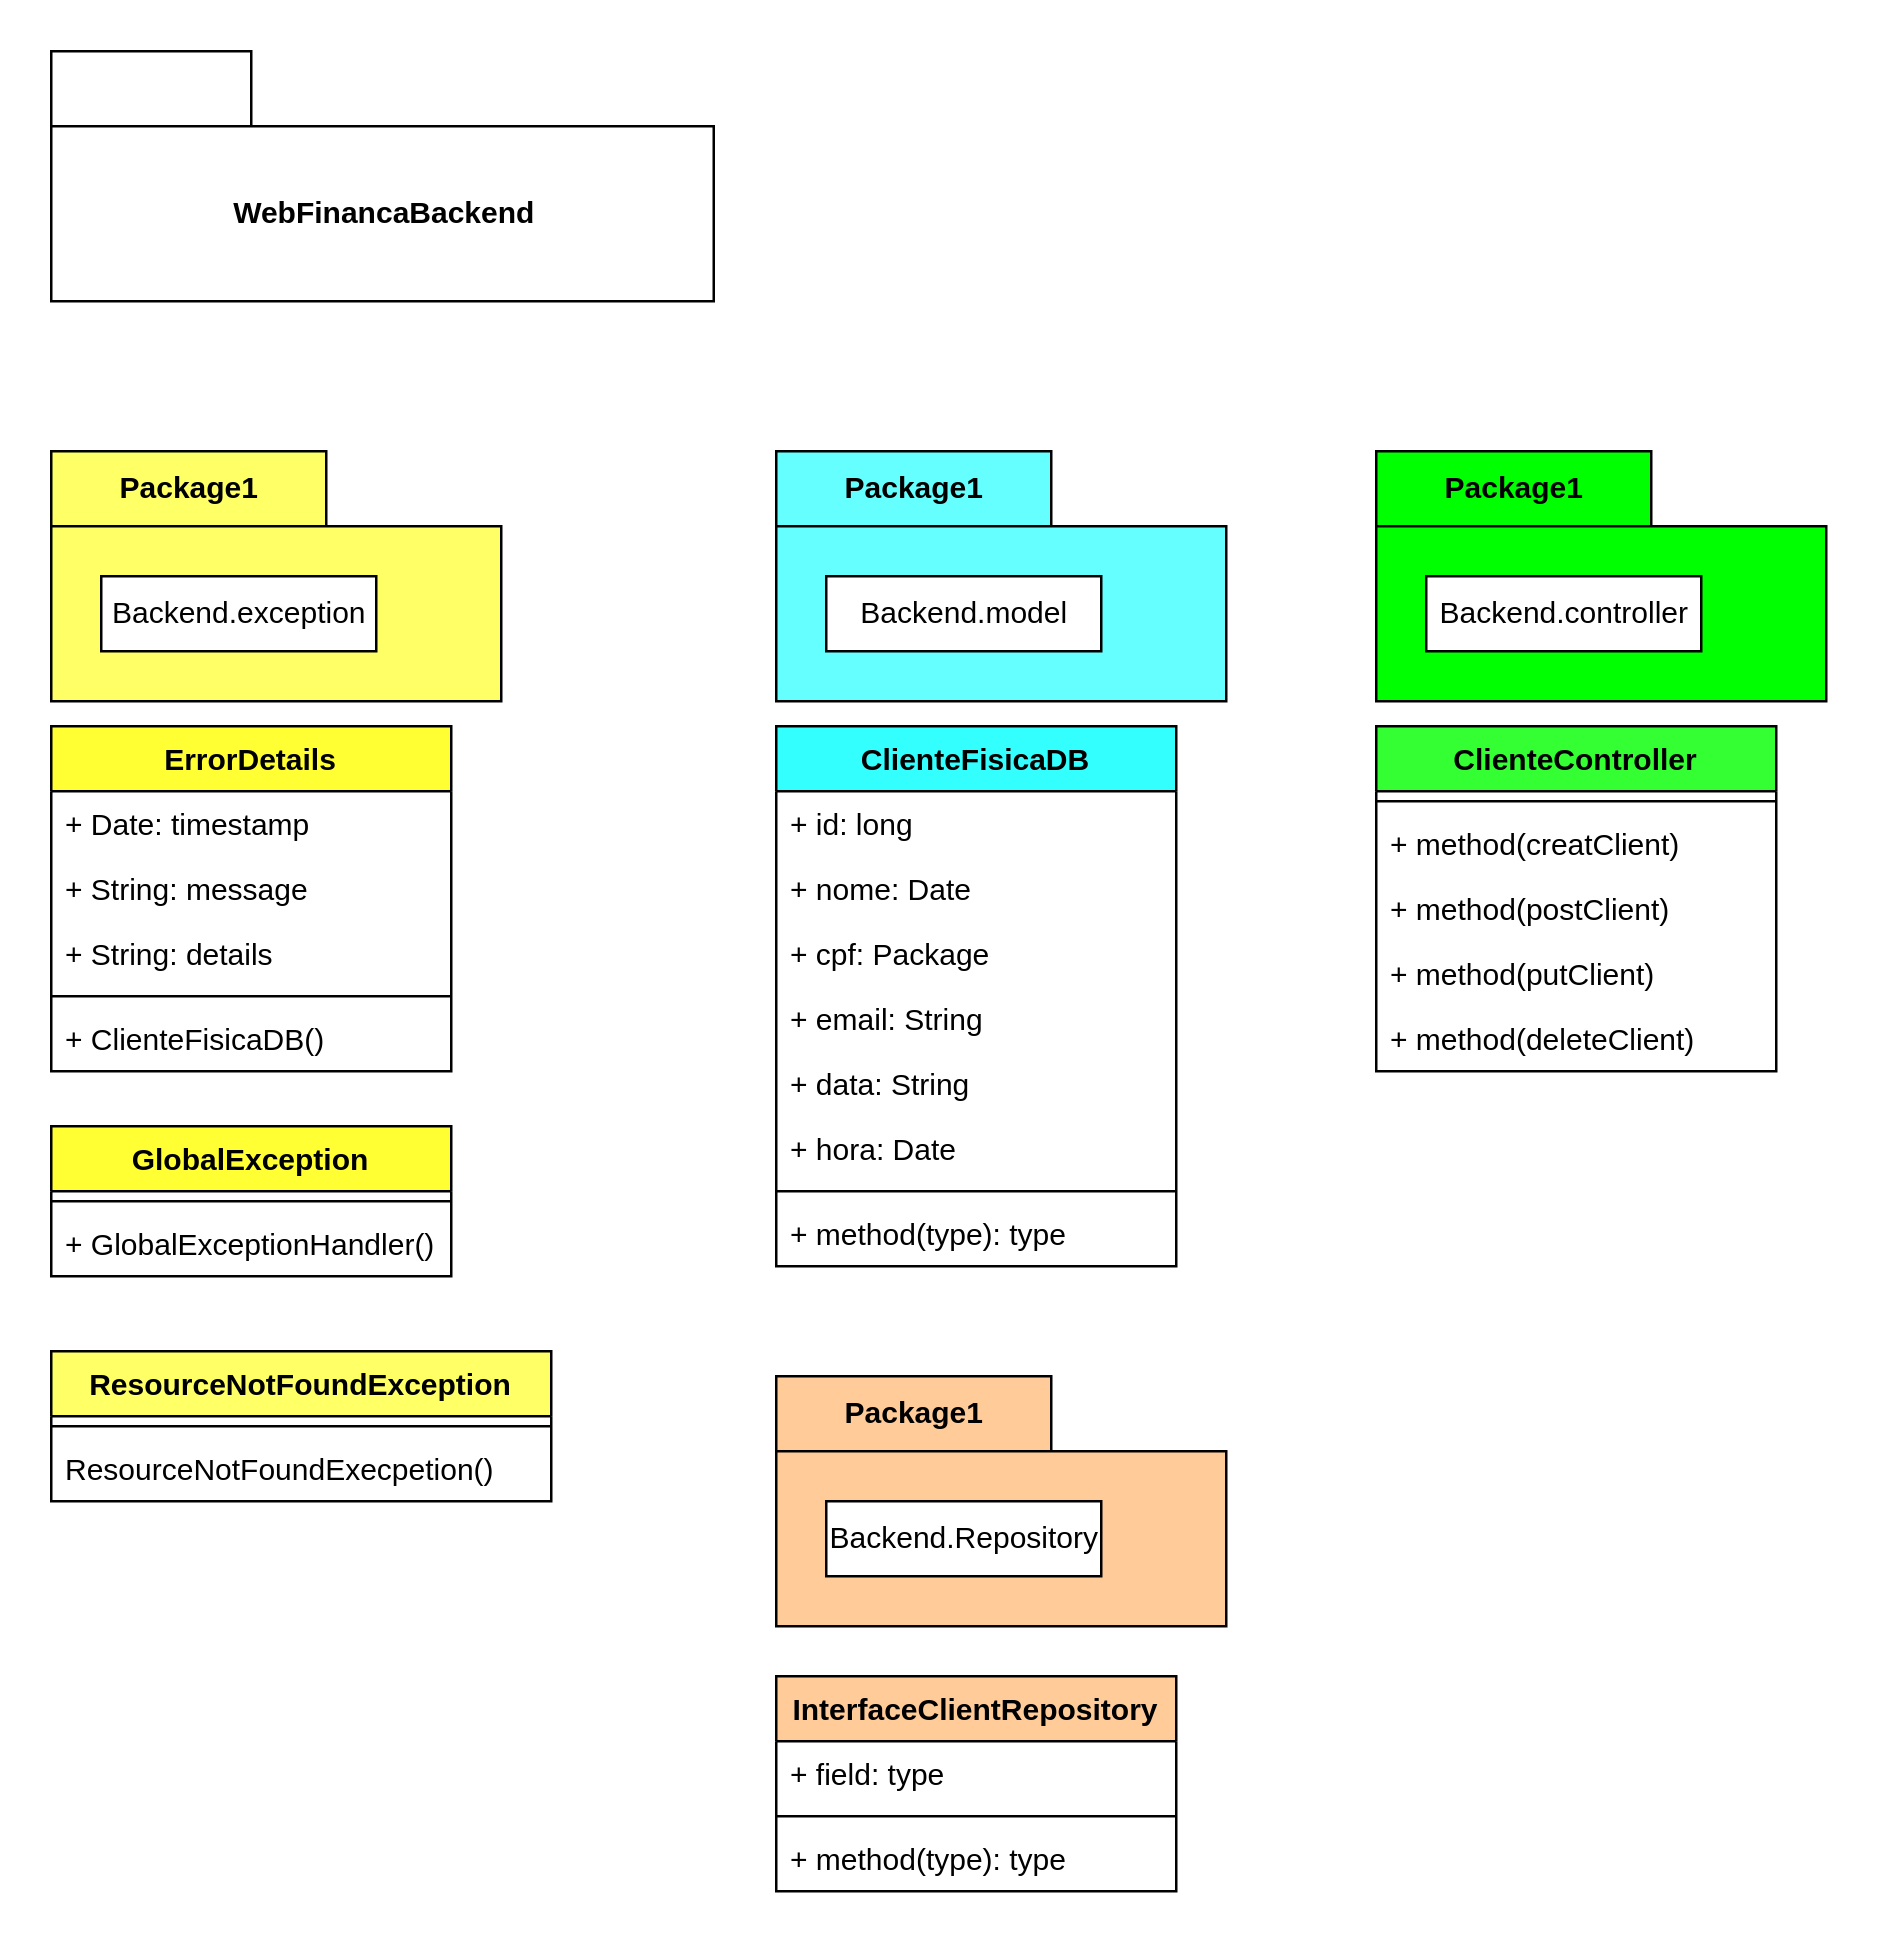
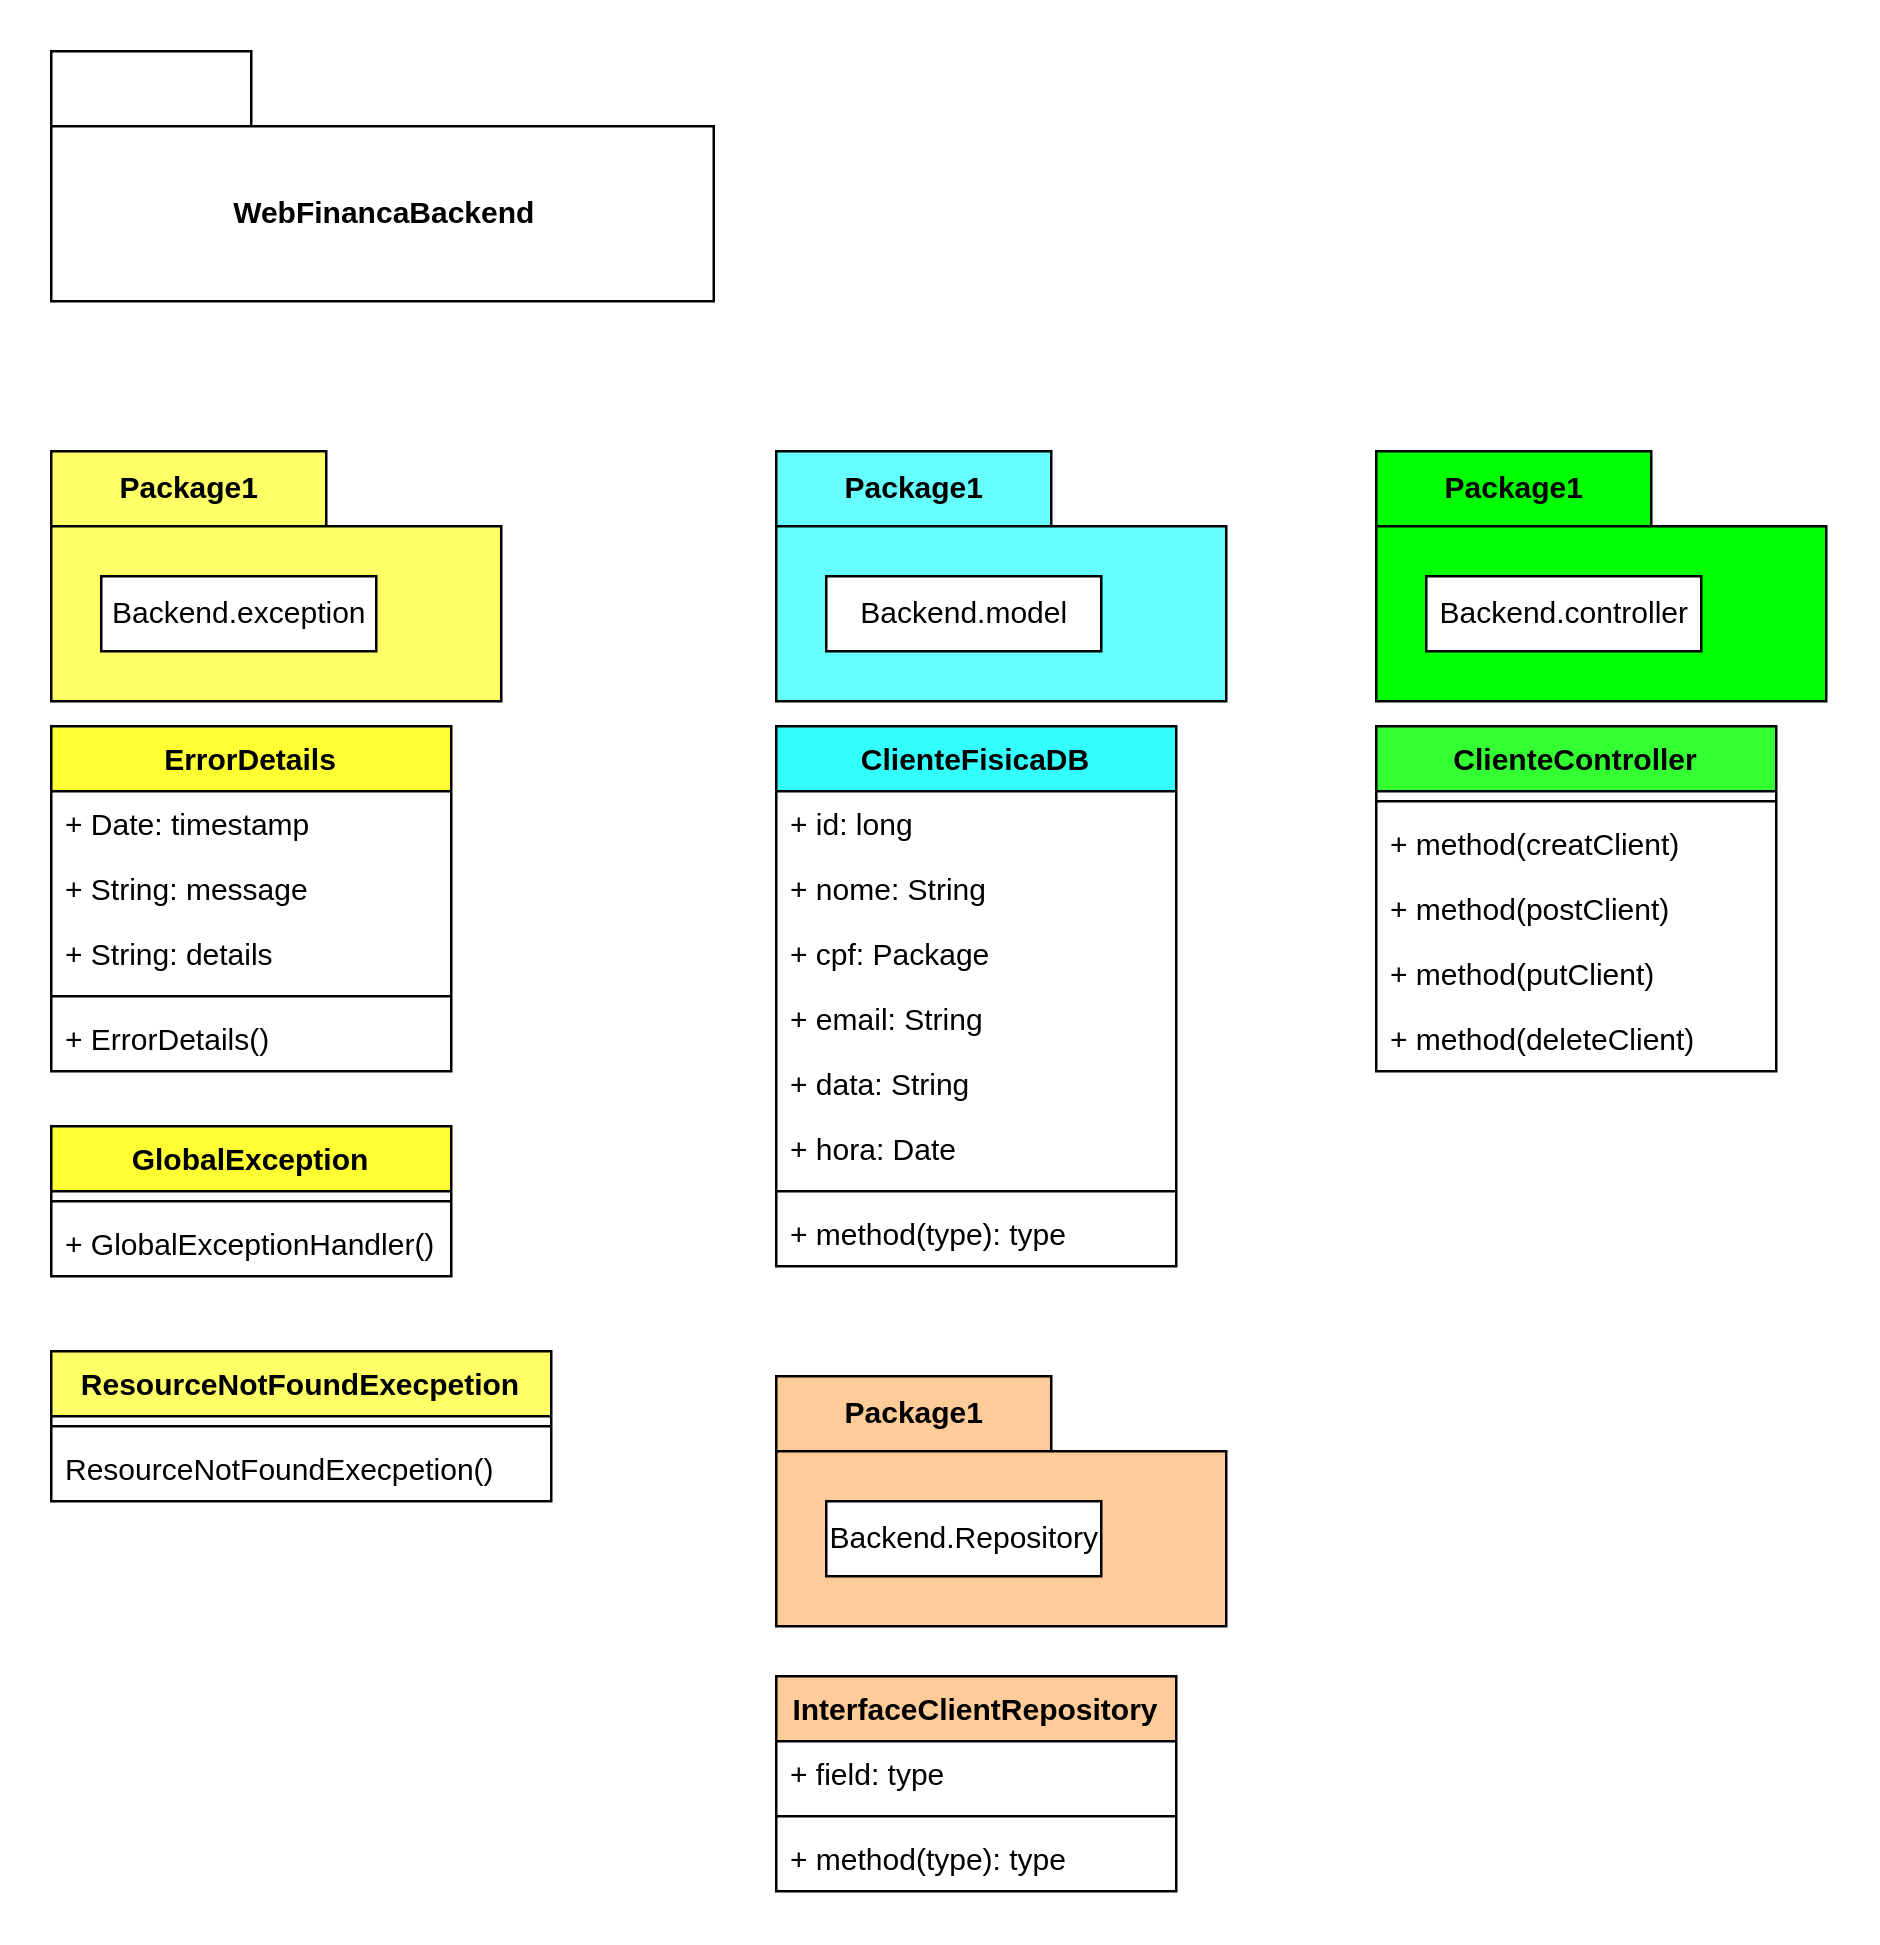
(879, 890) -> (892, 890)
(205, 1040) -> (188, 1040)
(300, 1385) -> (300, 1385)
